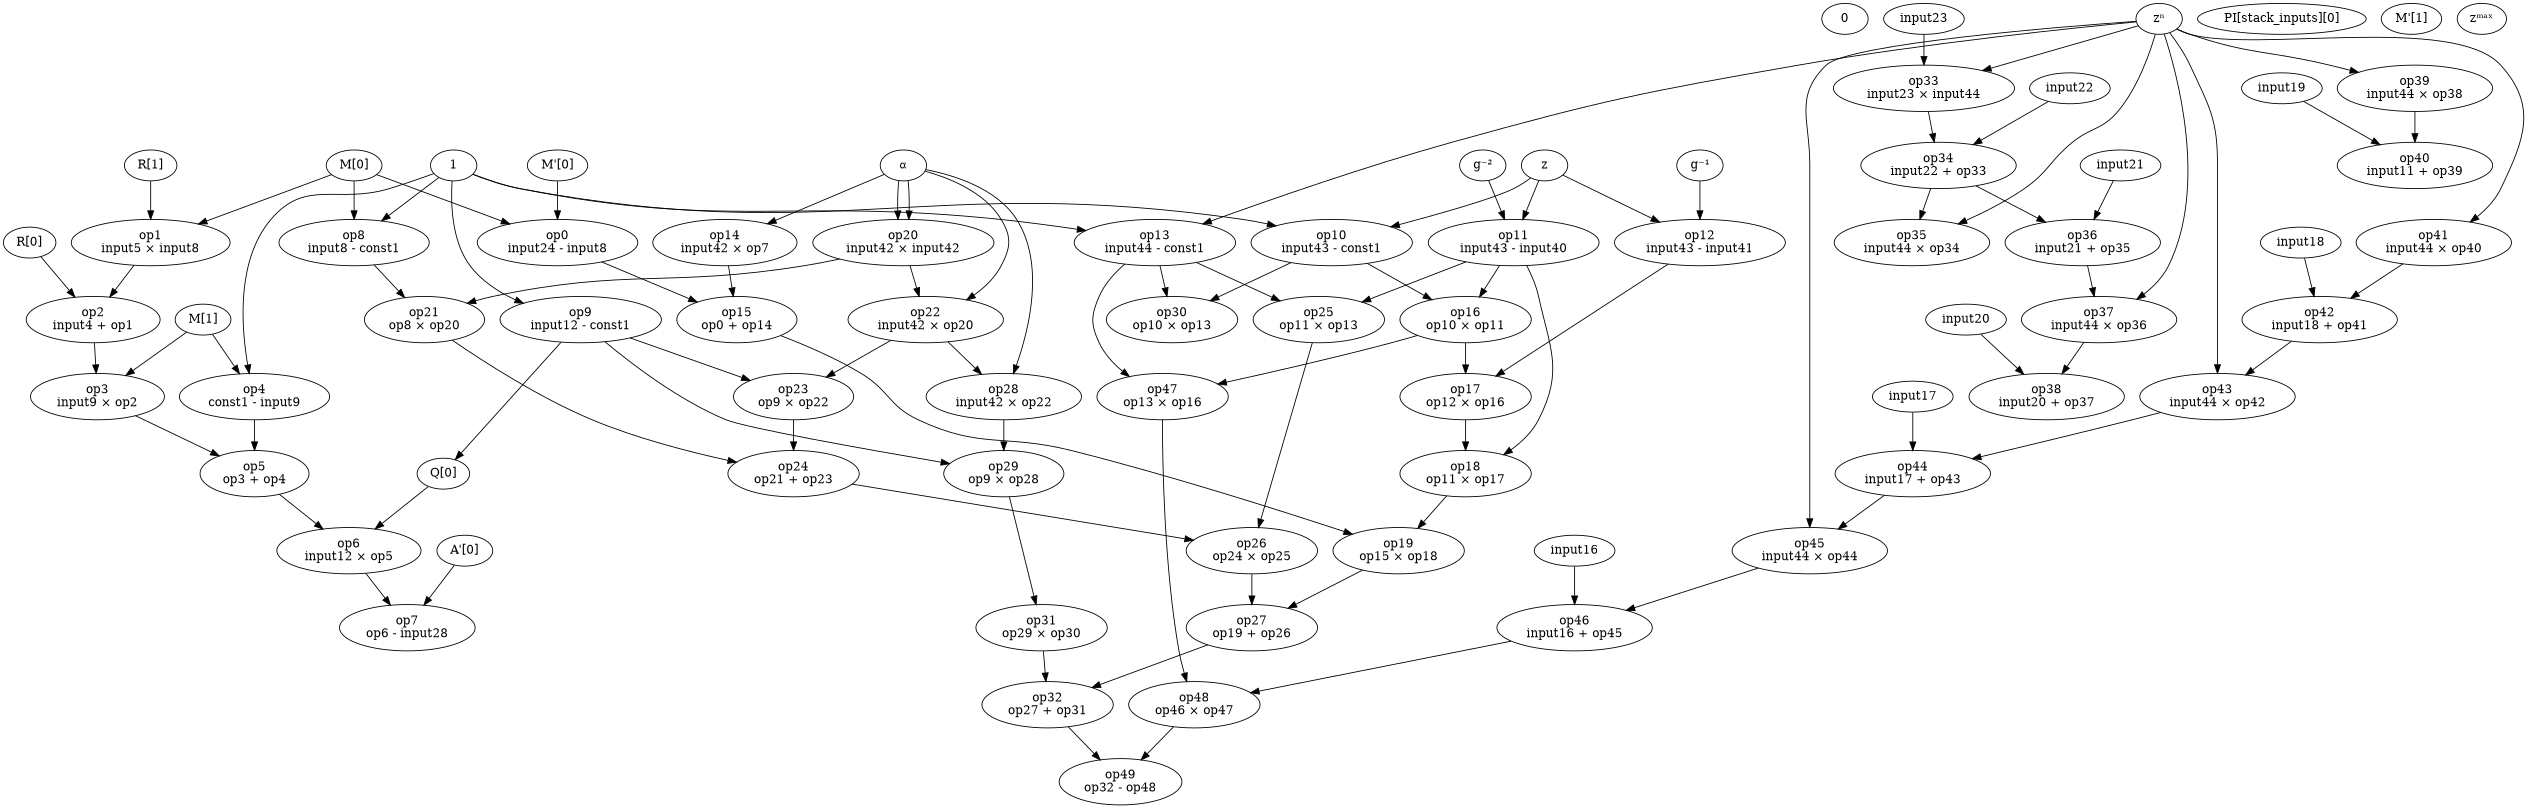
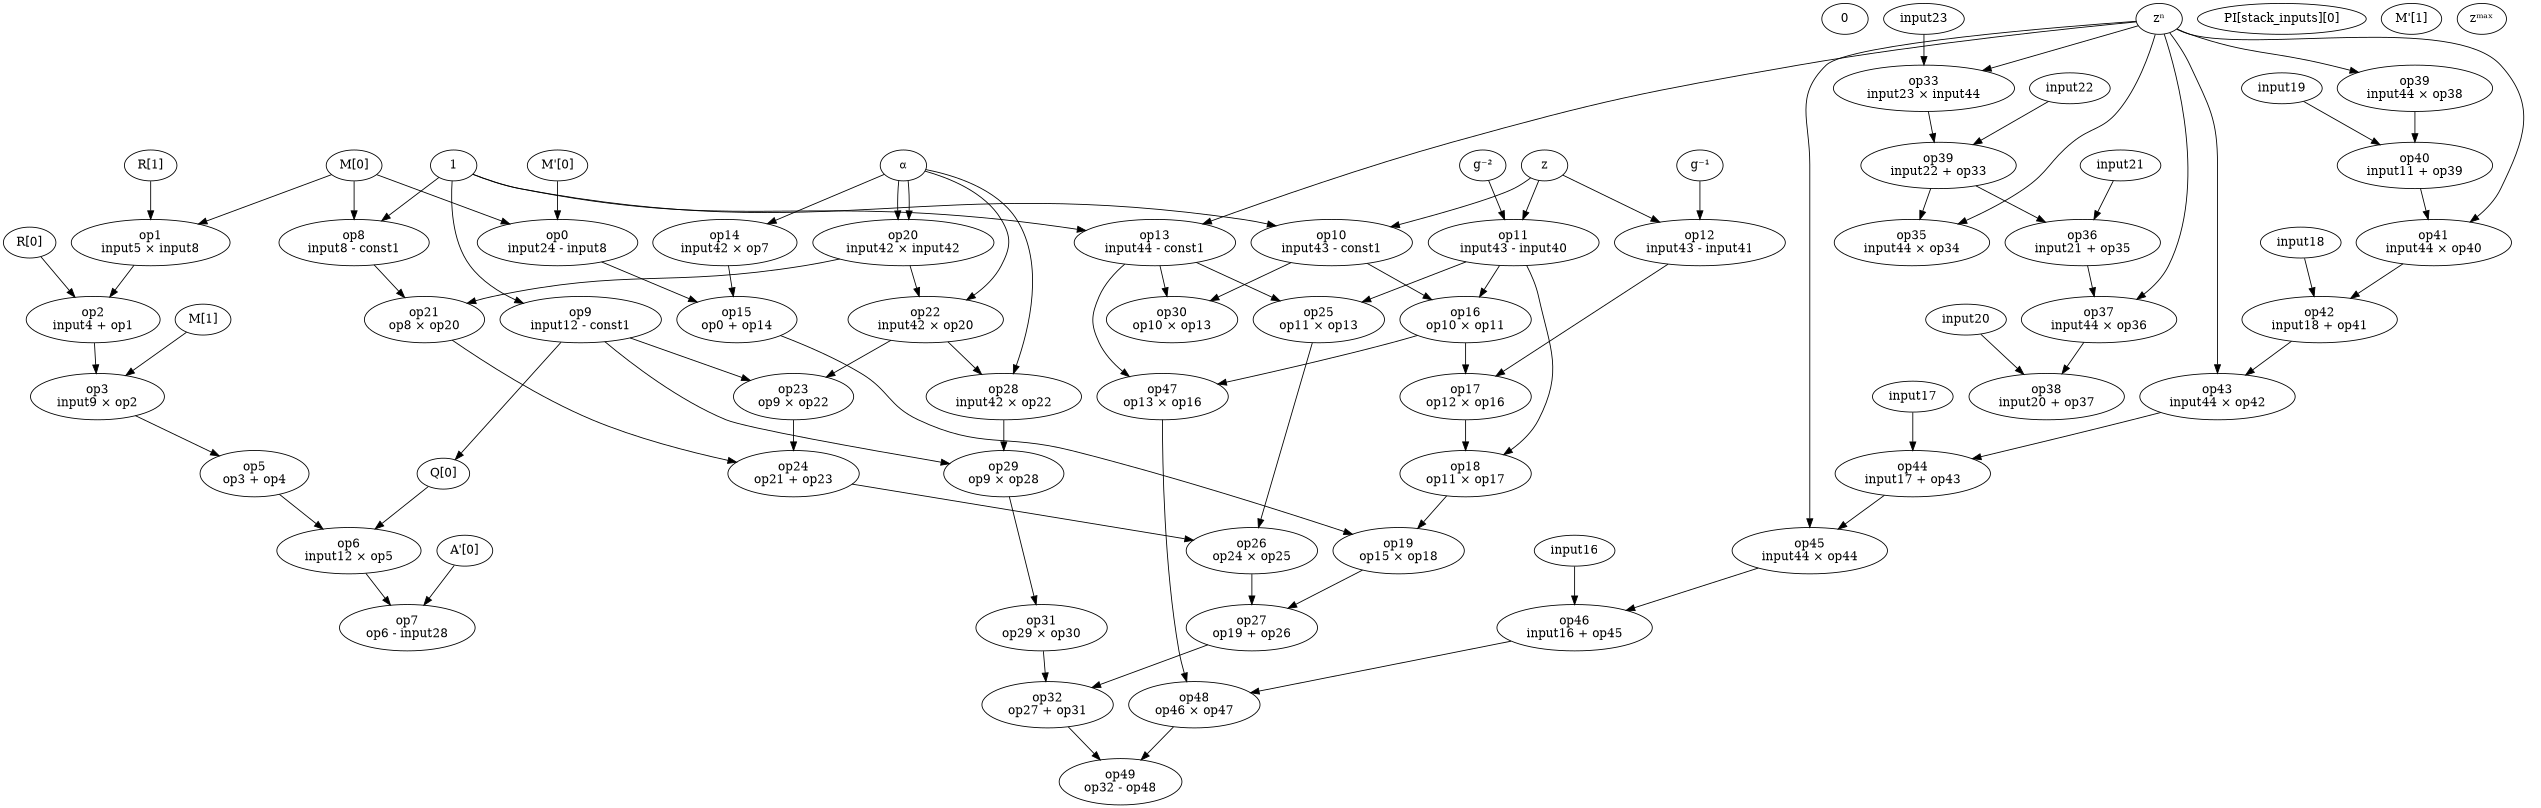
(1939, 165) -> (1939, 165)
none -> (2423, 200)
(255, 397) -> none
